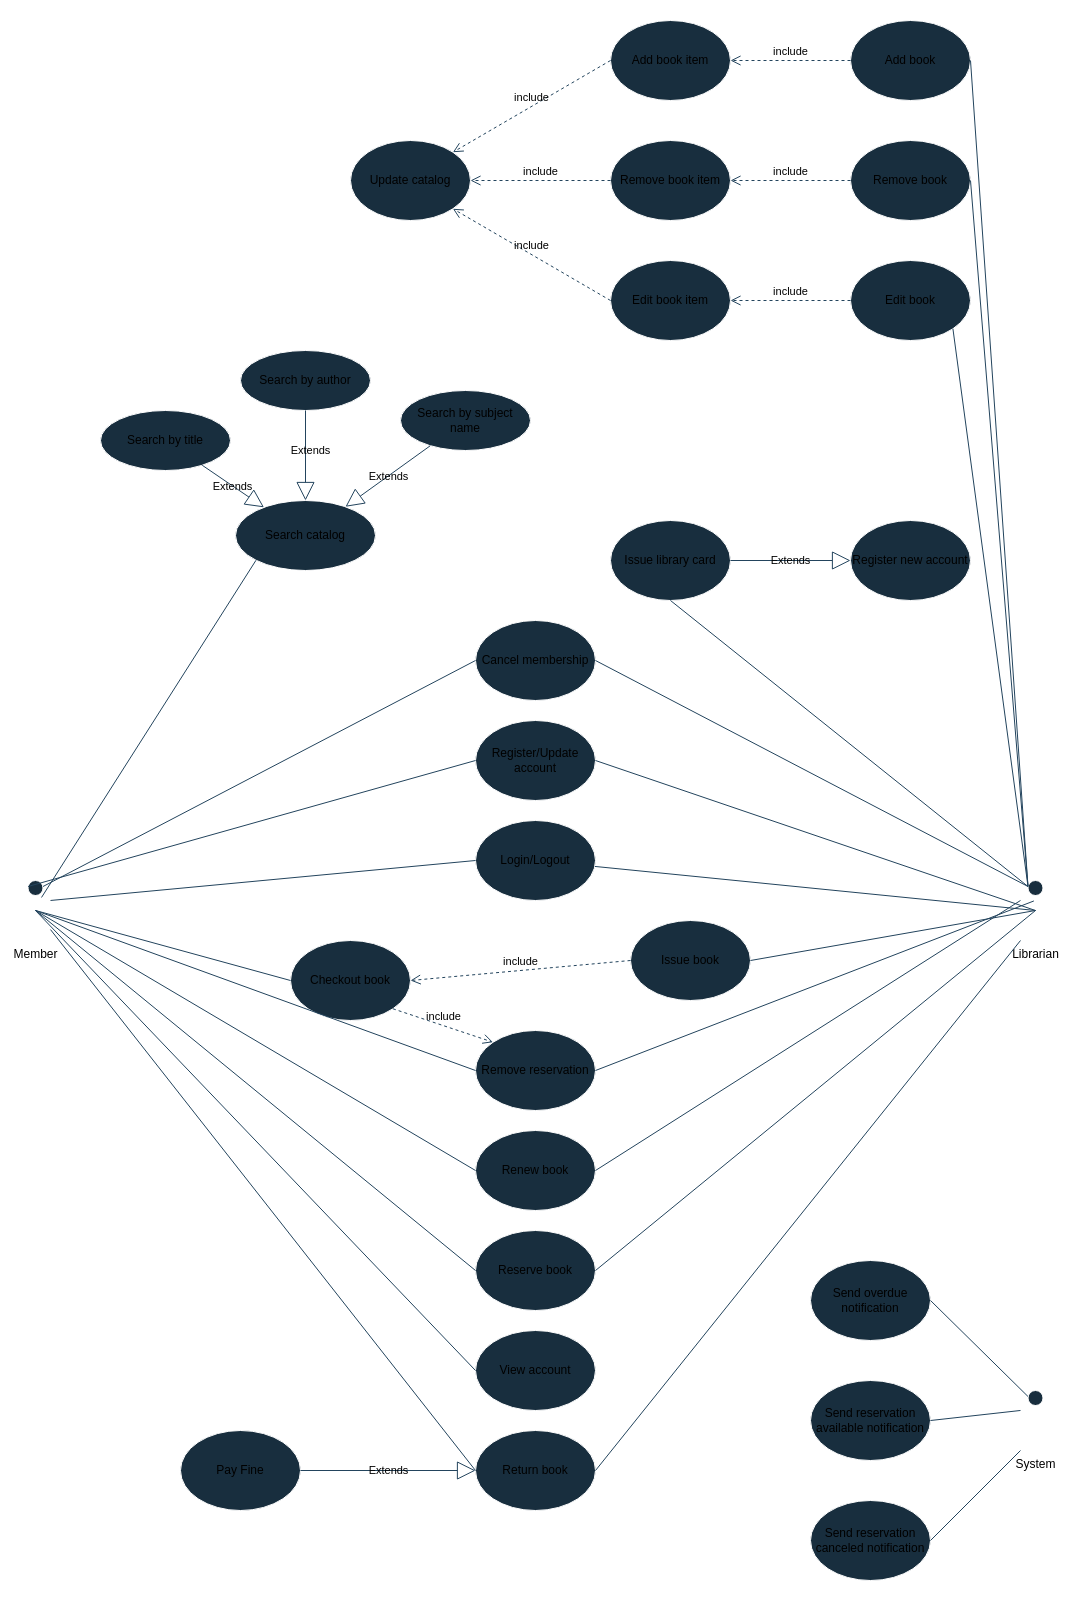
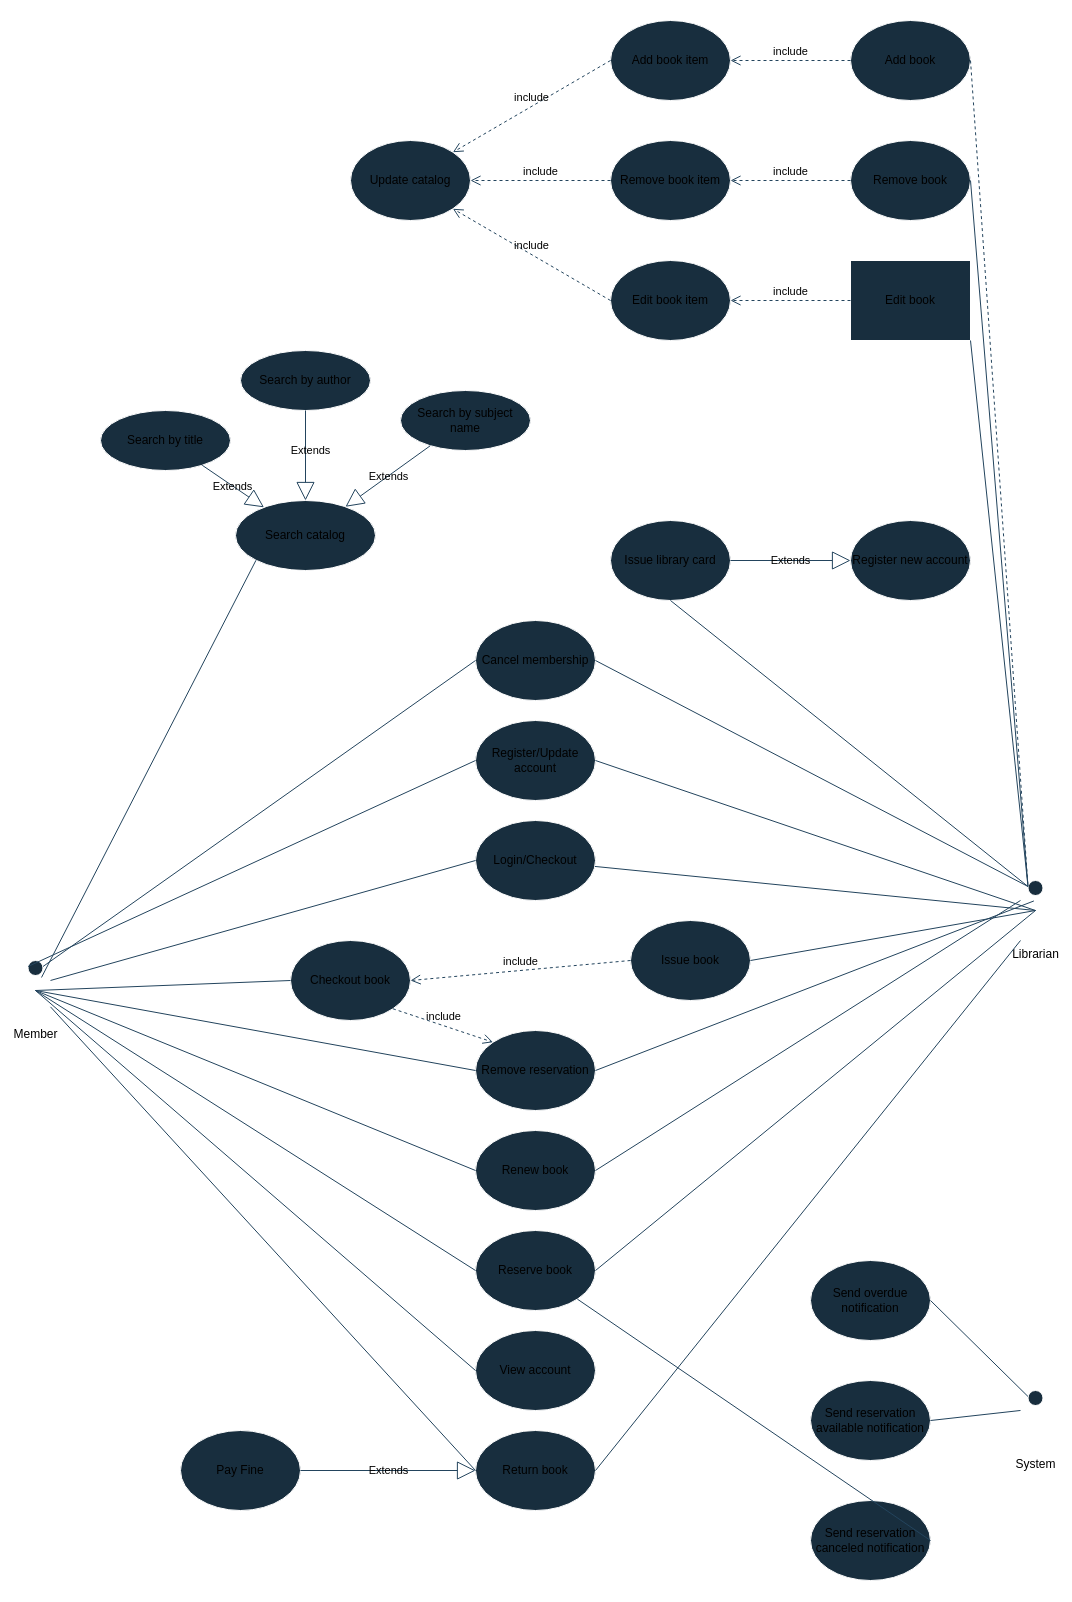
(911, 301) -> (911, 301)
(995, 416) -> (995, 416)
(536, 861) -> (536, 861)
(36, 911) -> (36, 991)
(975, 1496) -> (726, 1401)
